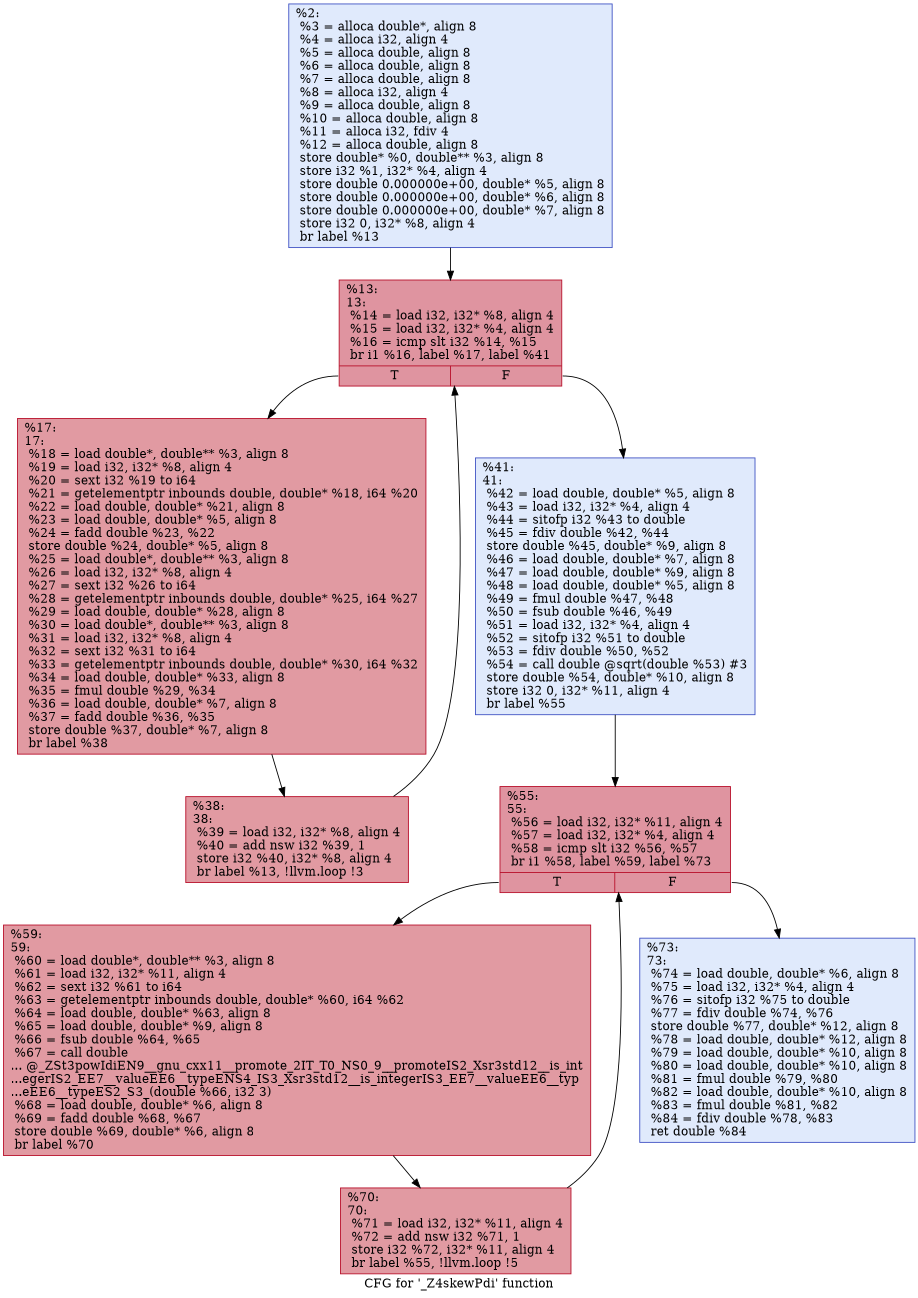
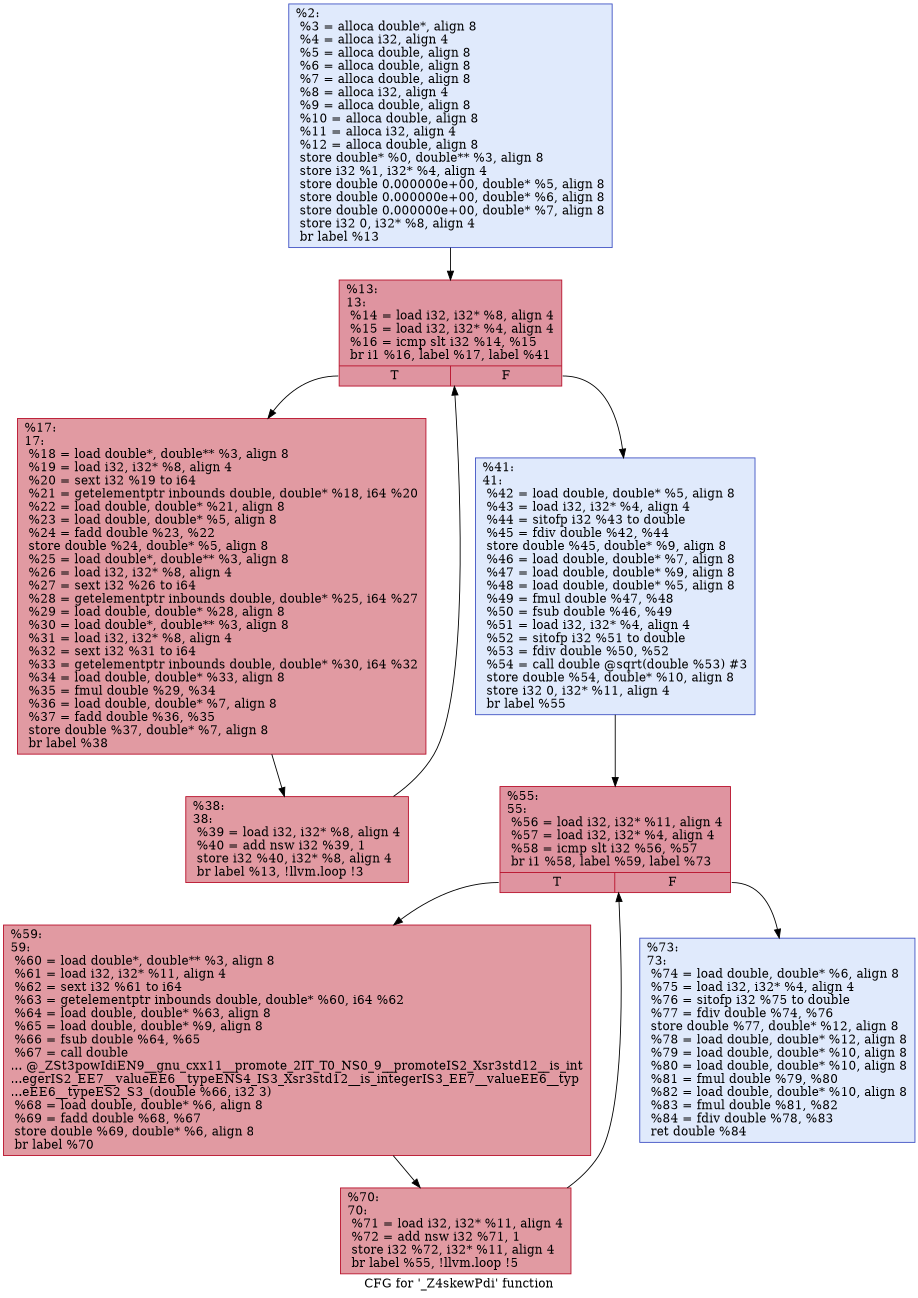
(372, 132) -> (376, 132)
